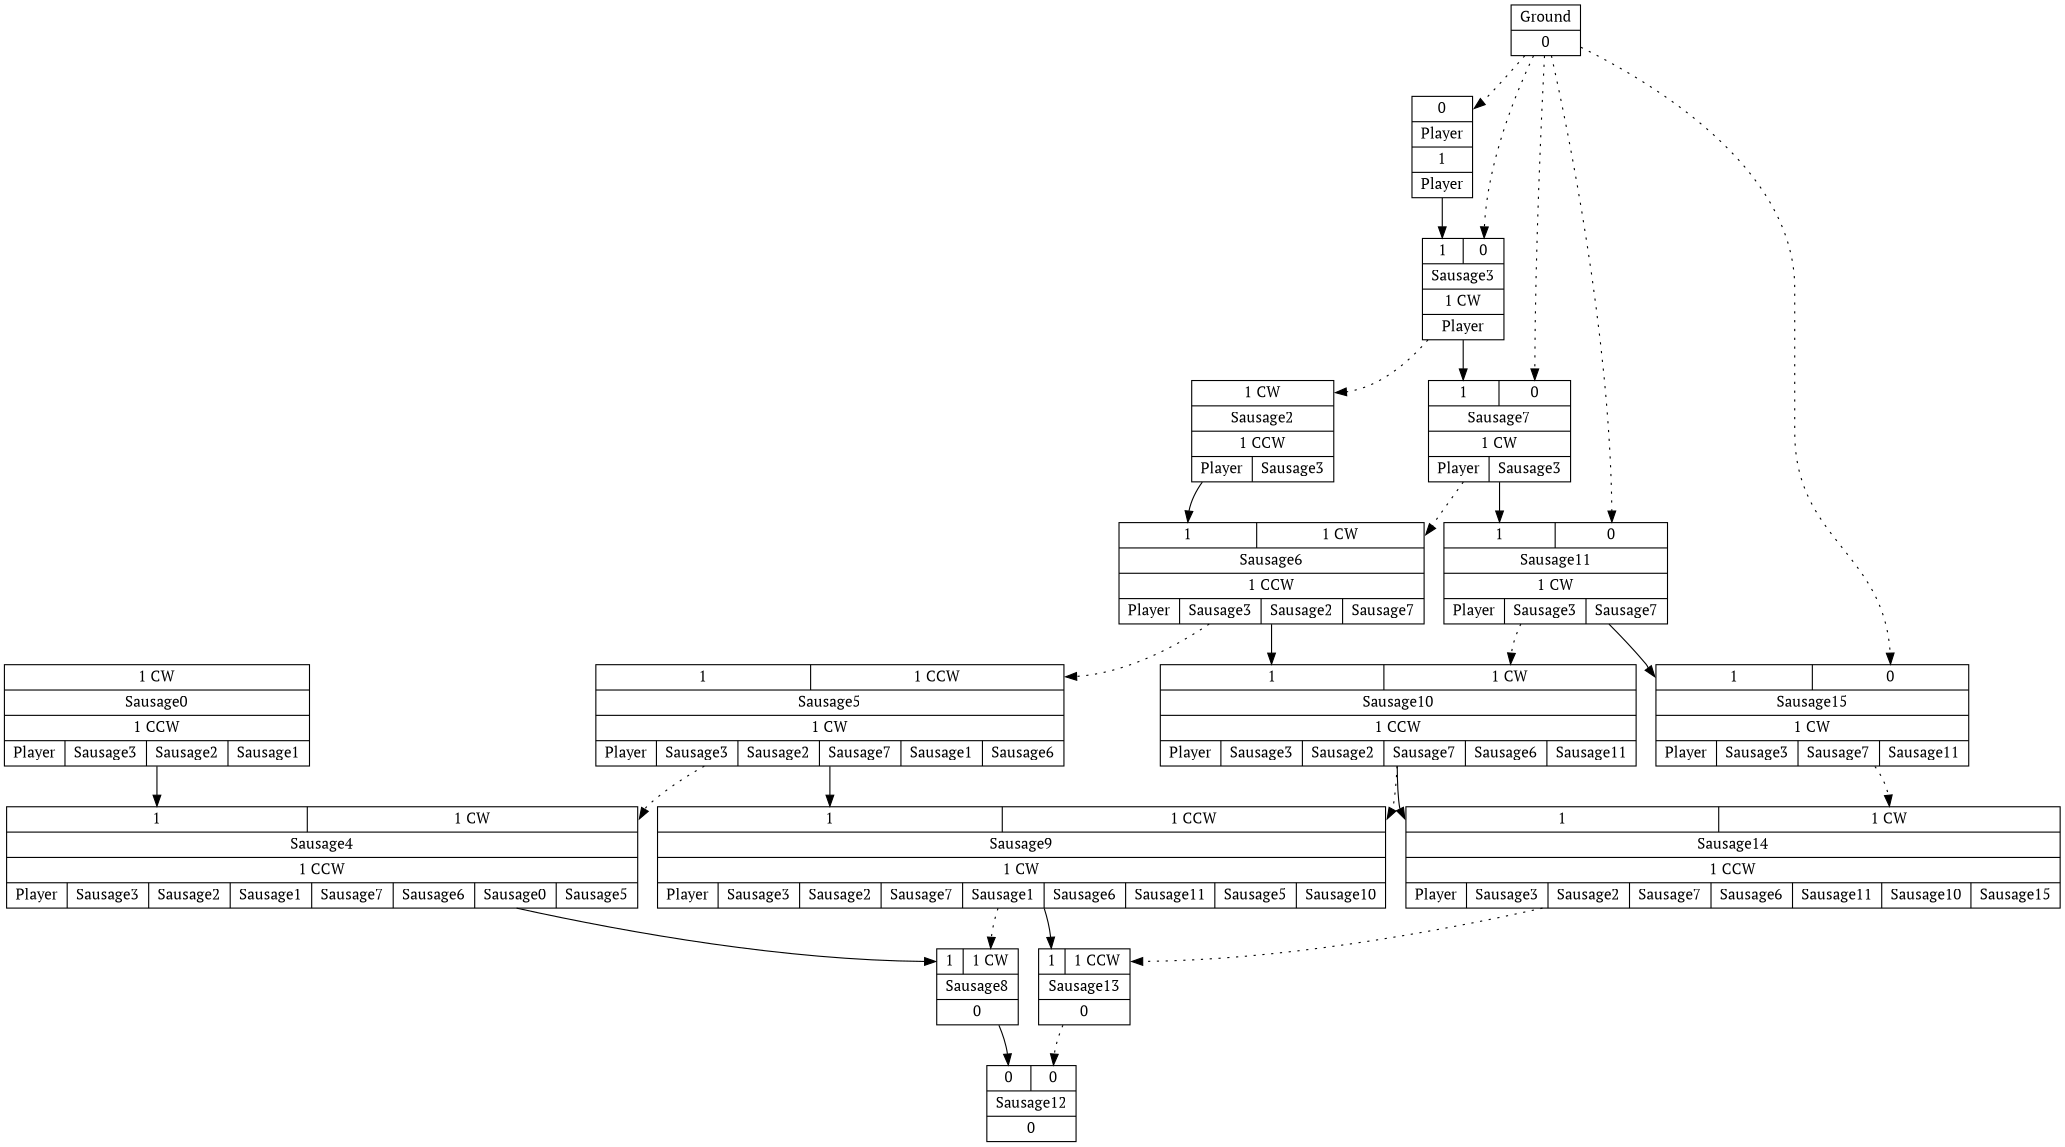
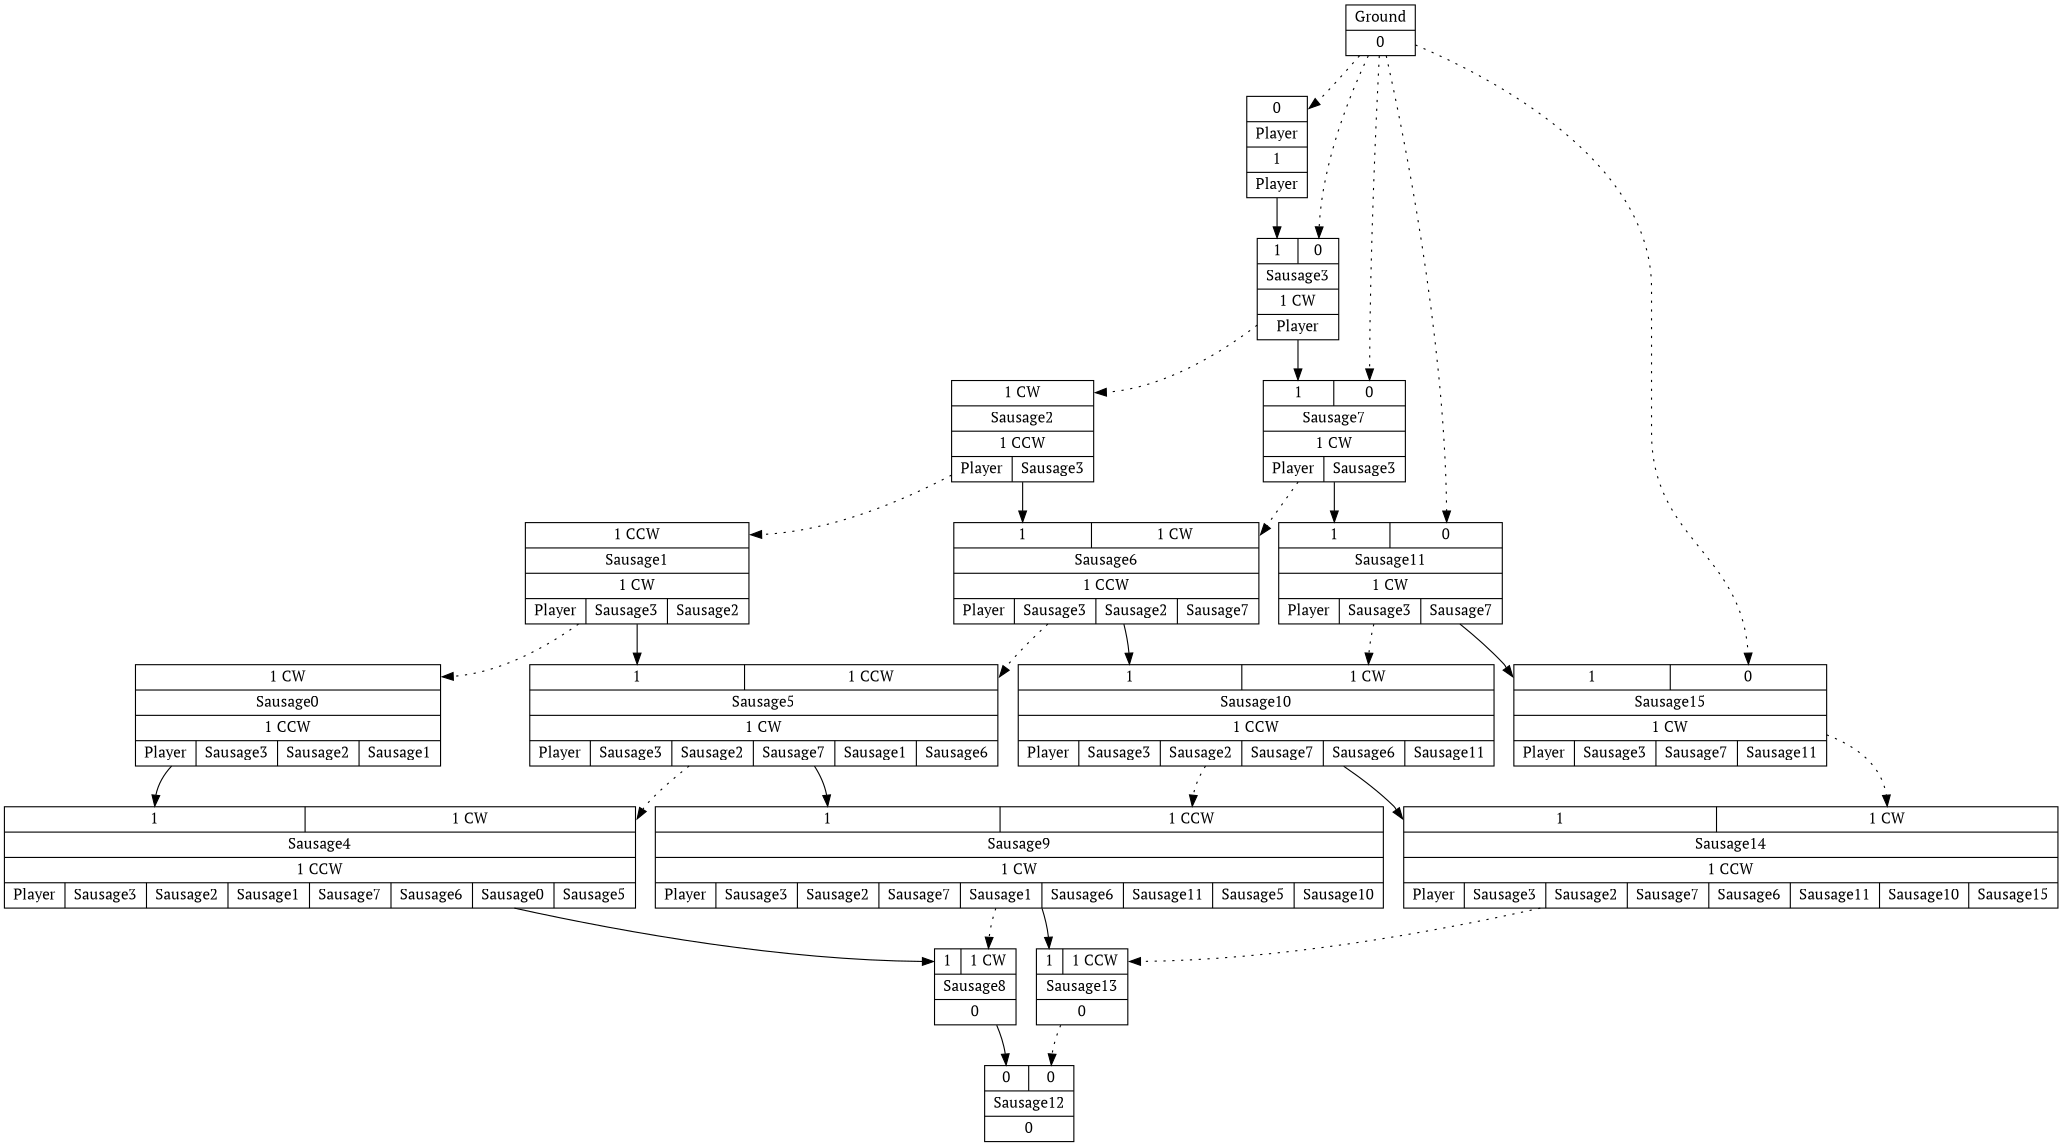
none -> (637, 573)
